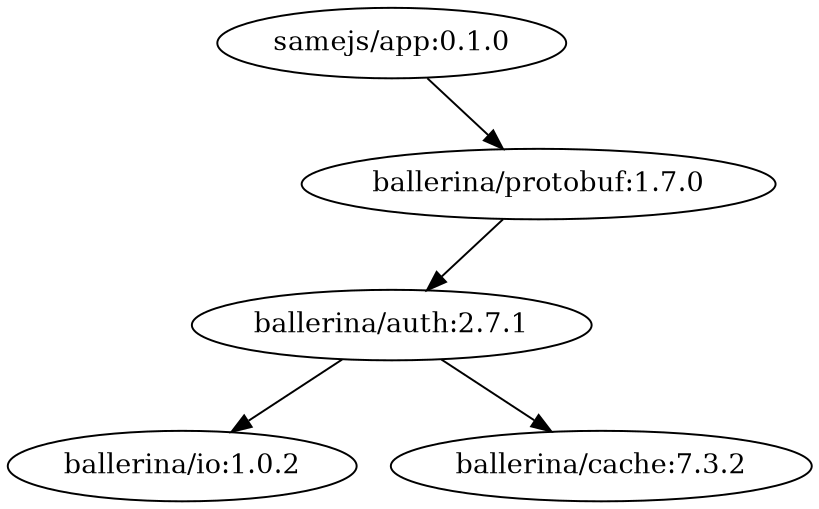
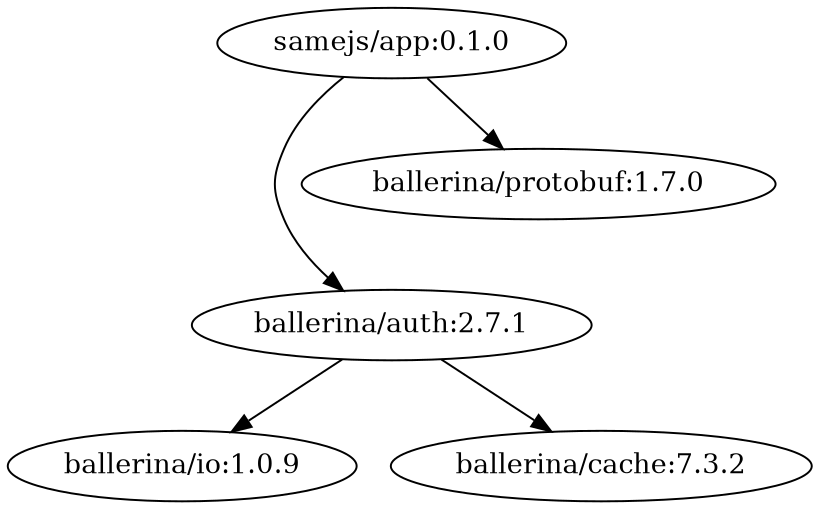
(472, 248) -> (276, 174)
(182, 466) -> (182, 466)
